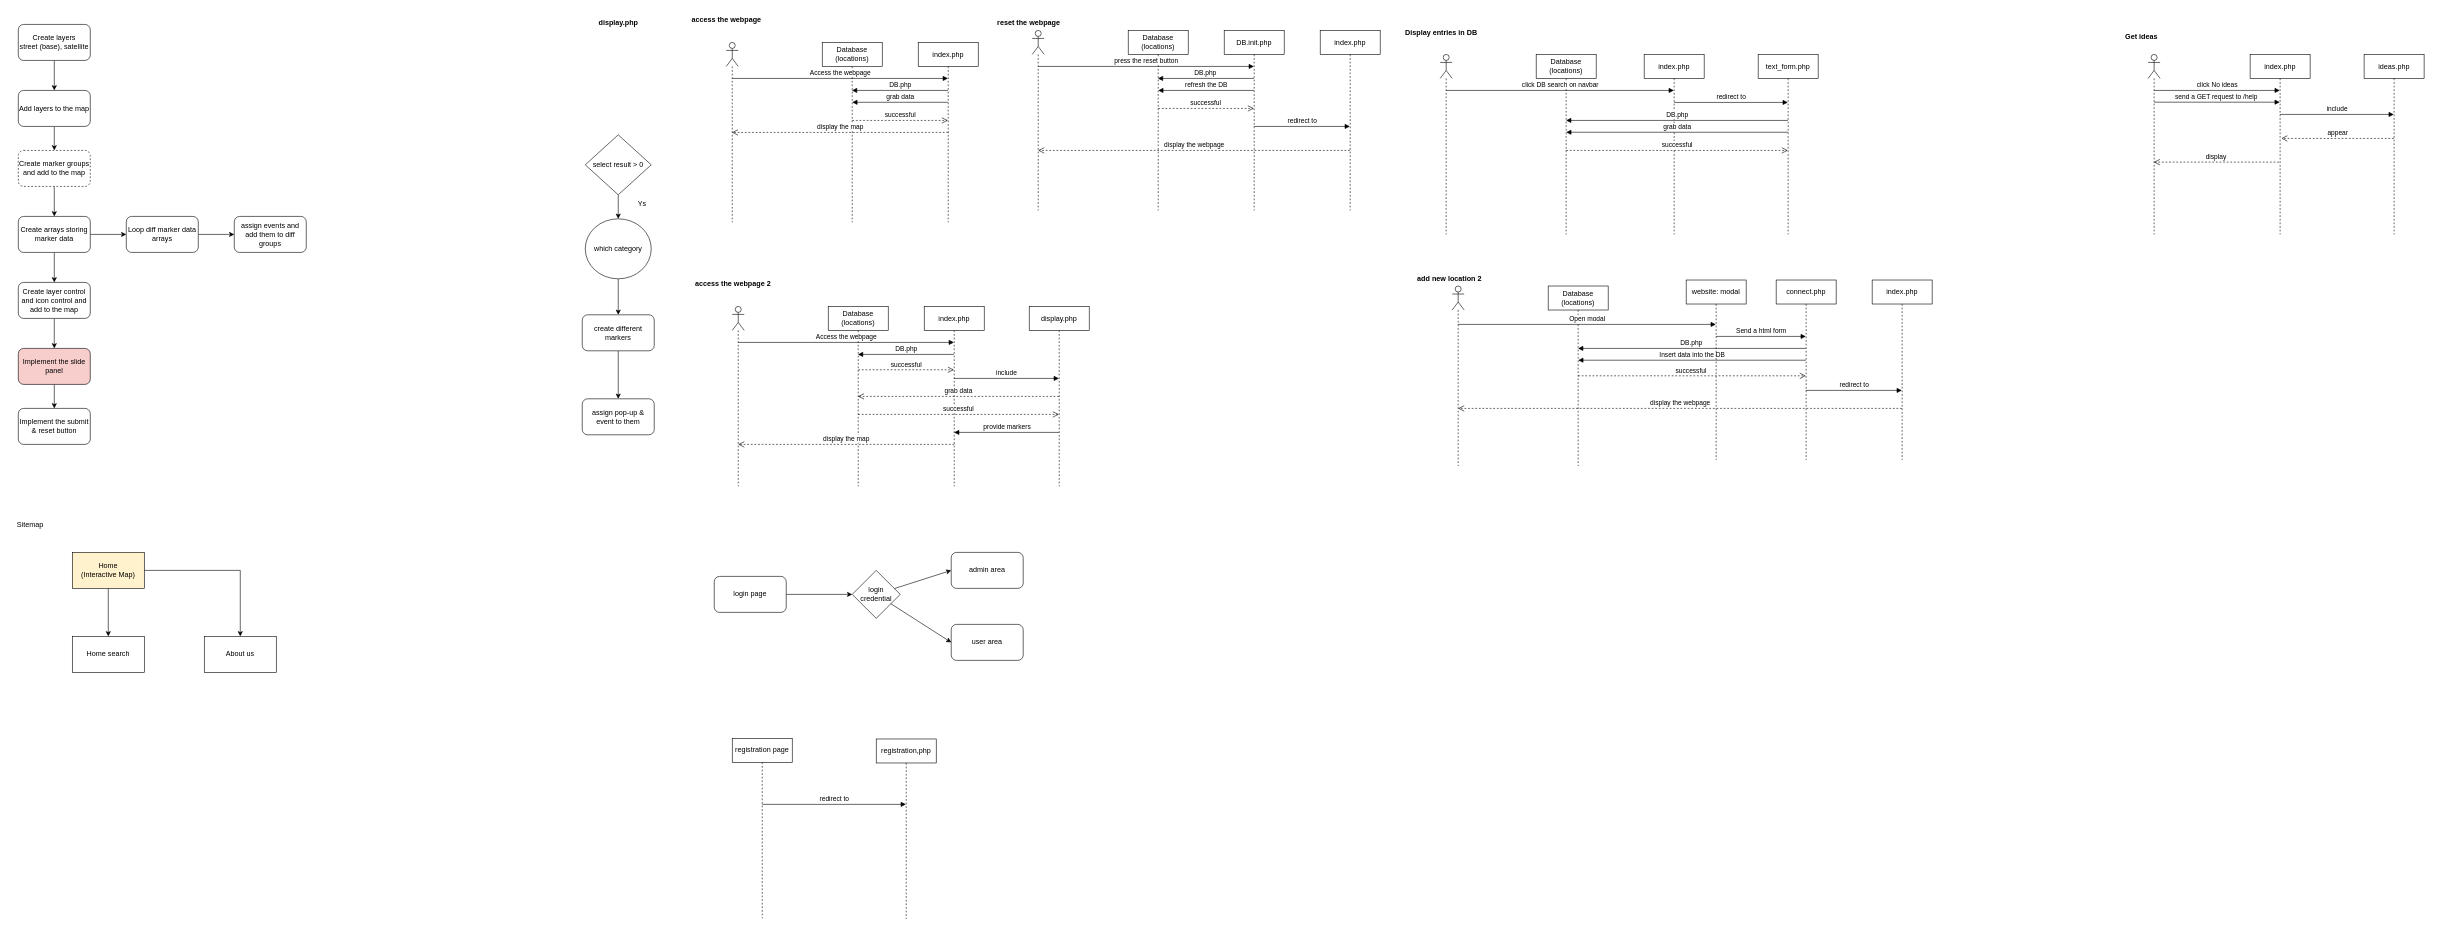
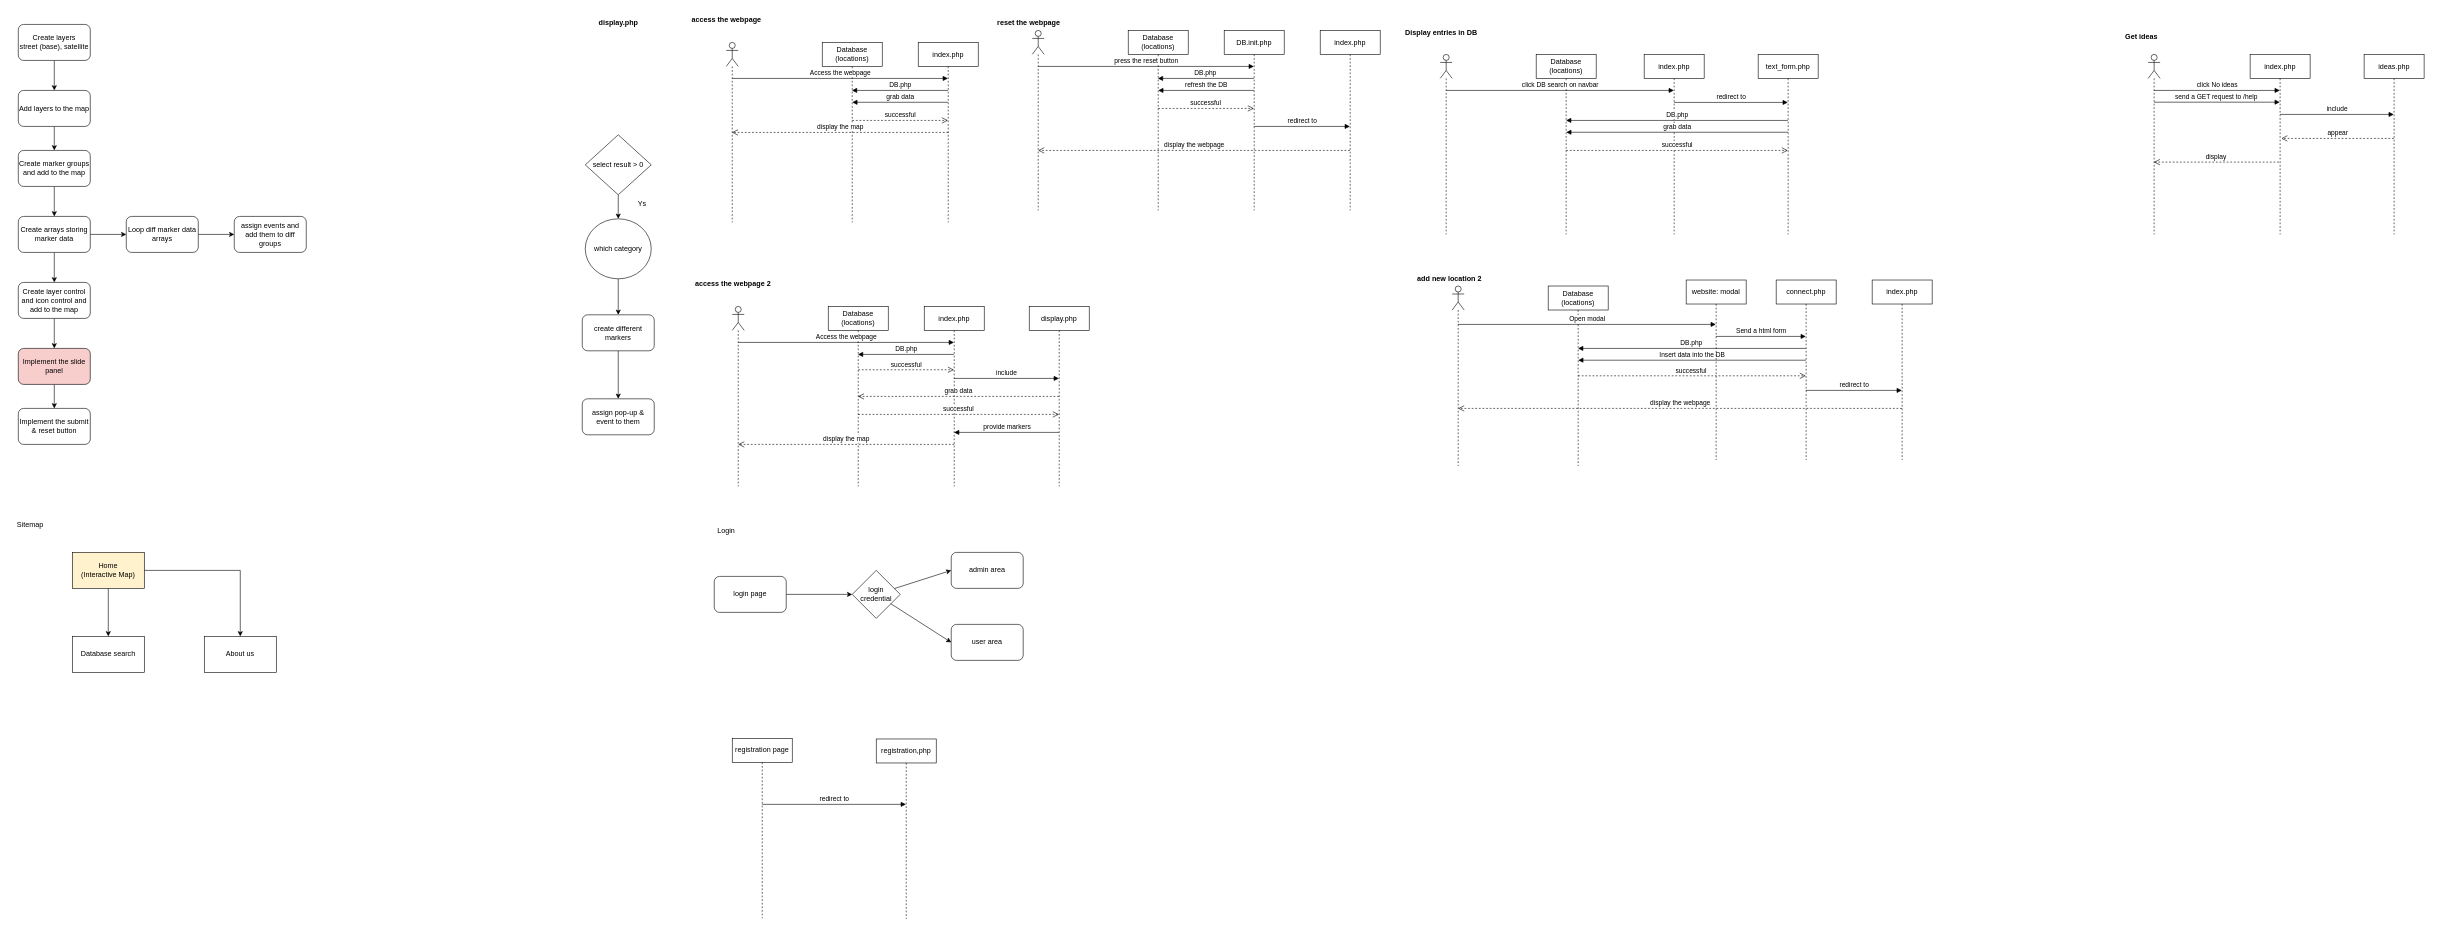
(54, 168) -> (54, 168)
none -> (726, 531)
(108, 654) -> (108, 654)
